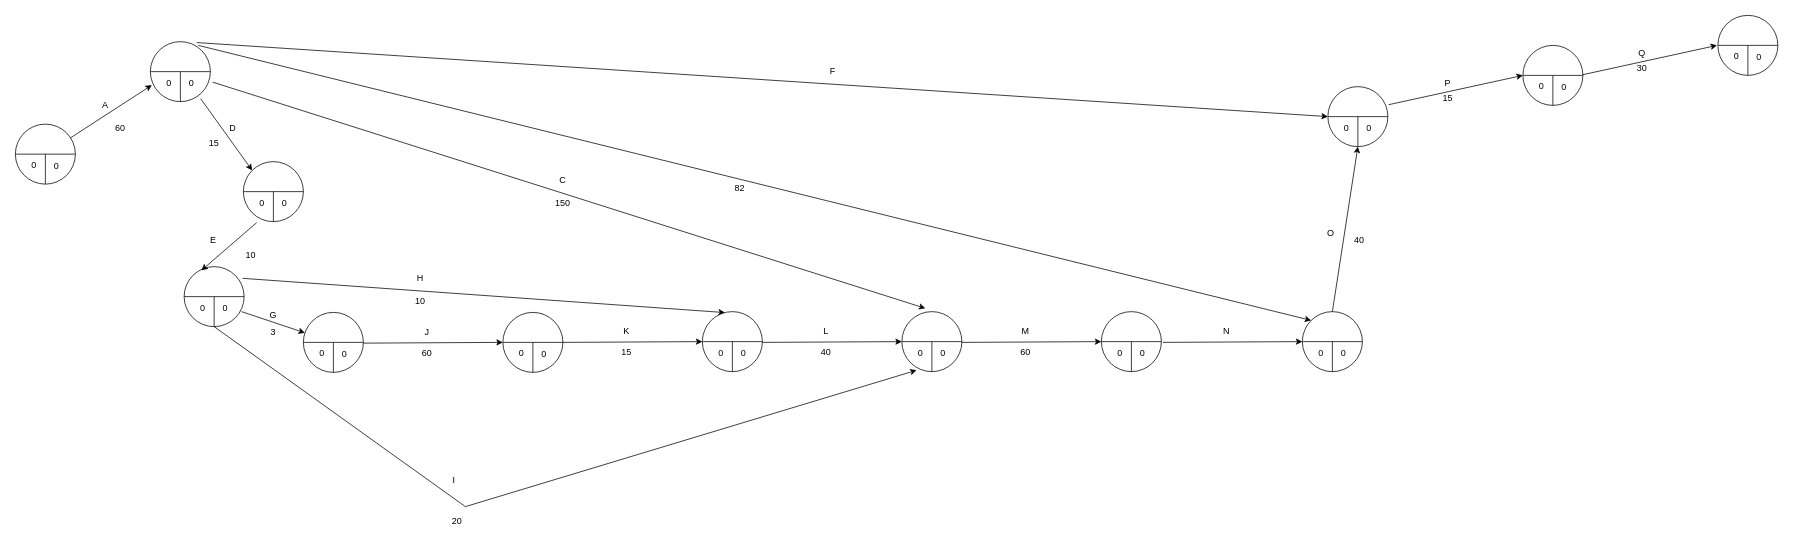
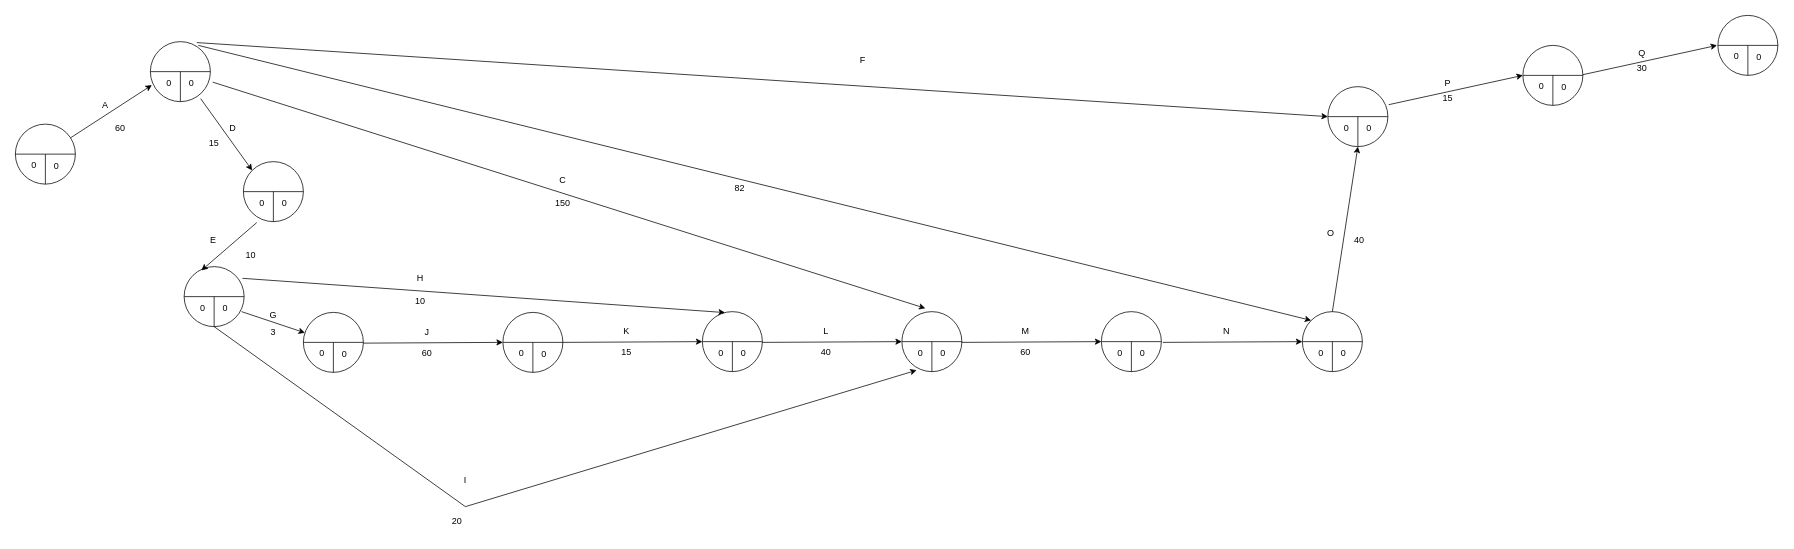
(833, 72) -> (863, 60)
(454, 480) -> (465, 480)
